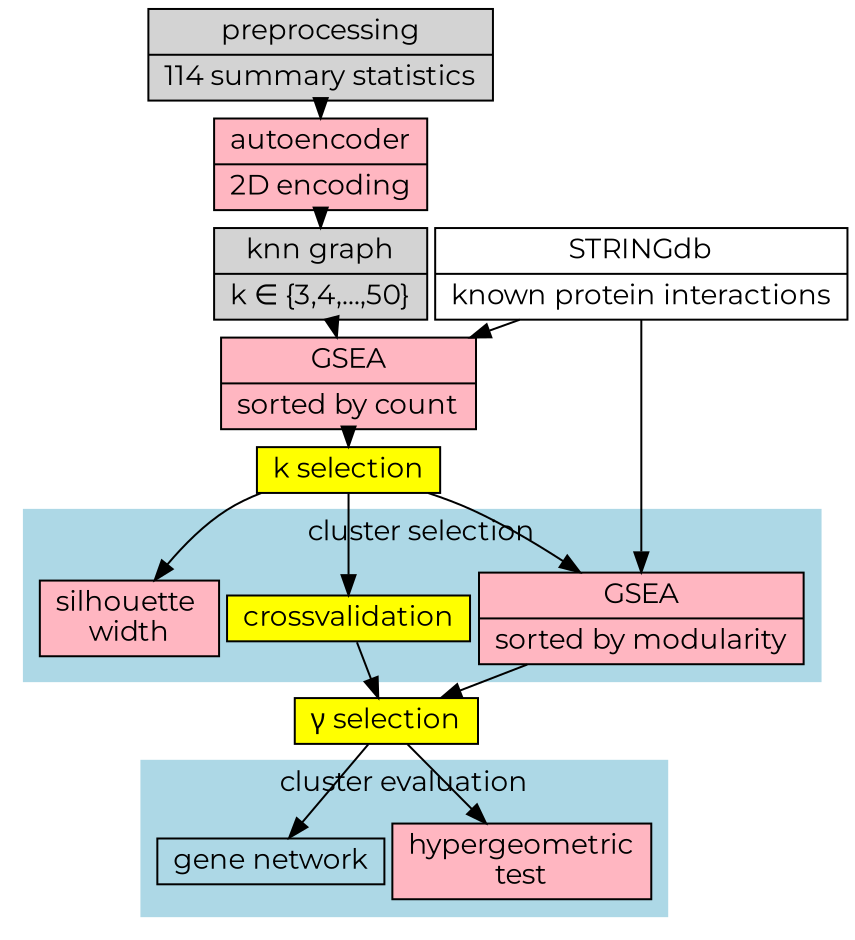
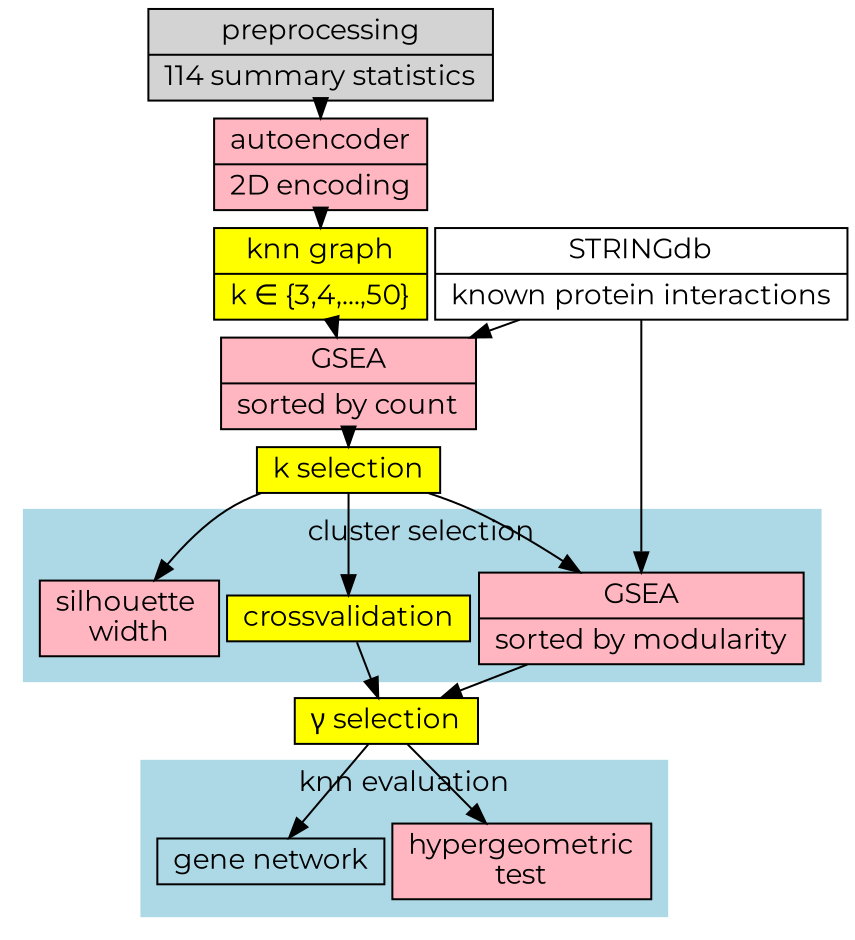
(321, 274) -> (321, 274)
(404, 784) -> (404, 784)
